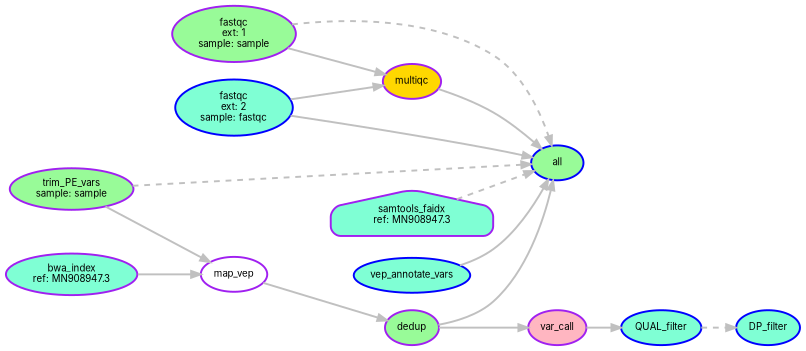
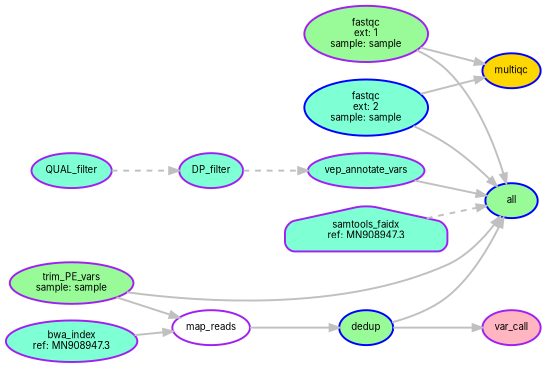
(444, 34) -> (472, 103)
(412, 81) -> (512, 71)
(234, 108) -> (366, 108)
(489, 110) -> none
none -> (271, 171)
(327, 175) -> (320, 297)
(234, 274) -> (211, 328)
(412, 275) -> (366, 171)
(412, 328) -> (366, 328)
(599, 328) -> none
(661, 328) -> (72, 171)
(768, 328) -> (211, 171)
